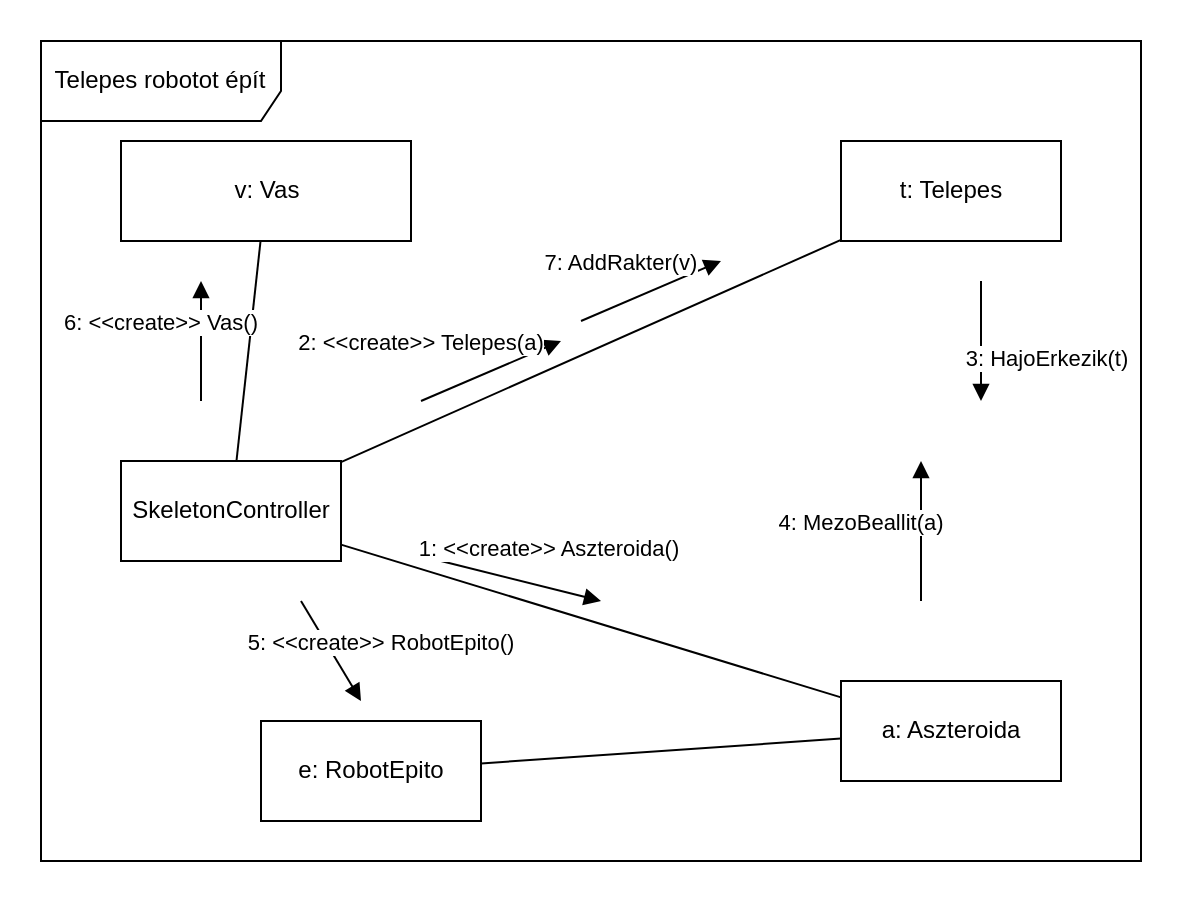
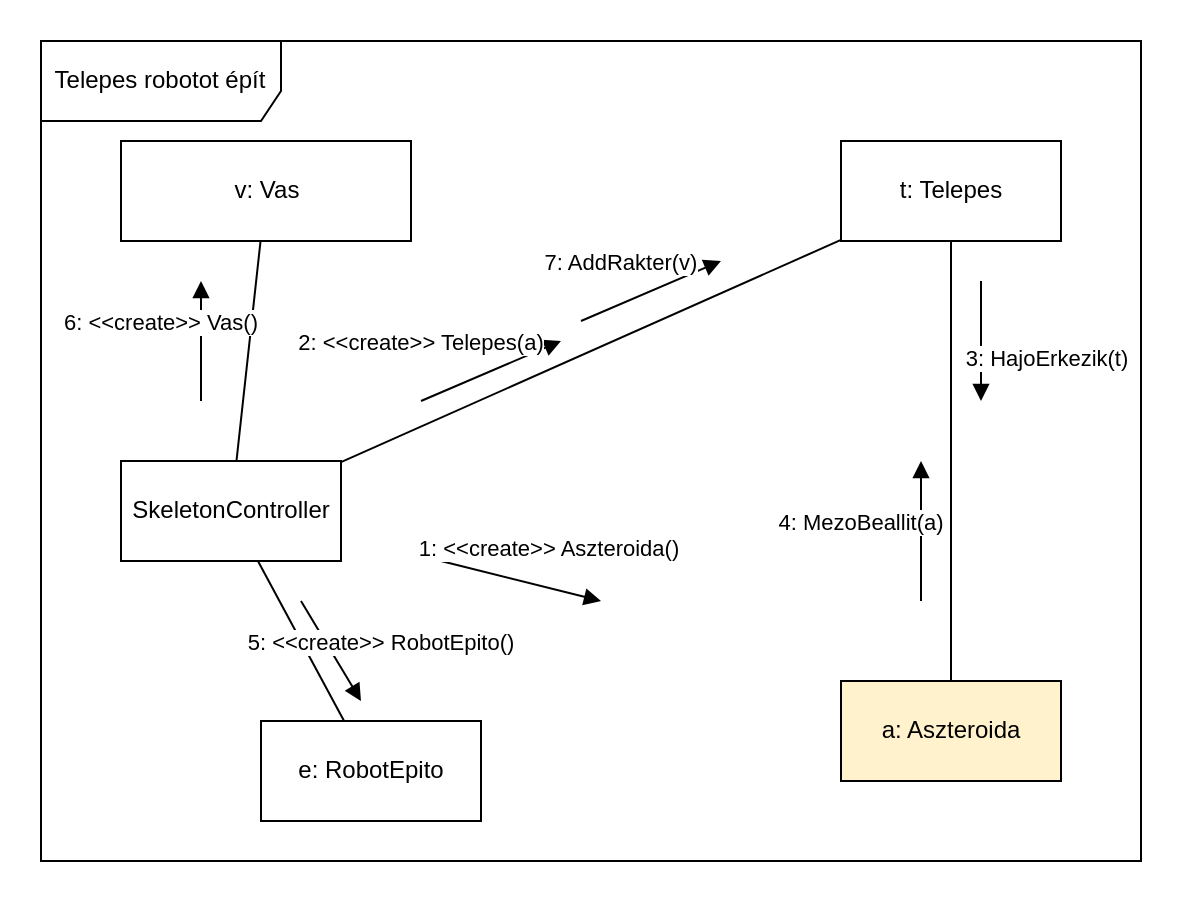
(591, 621) -> (276, 595)
(951, 731) -> (951, 731)
(661, 751) -> (951, 461)
